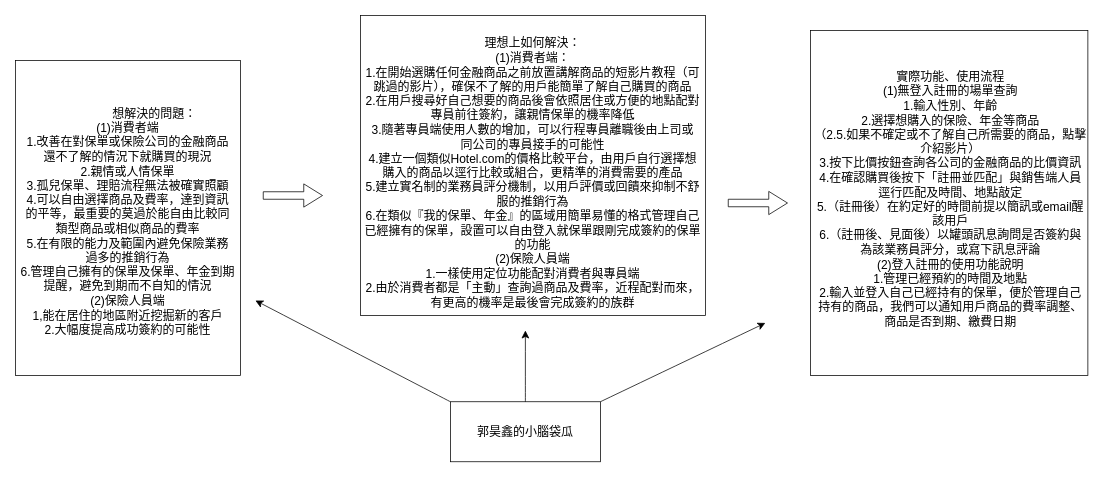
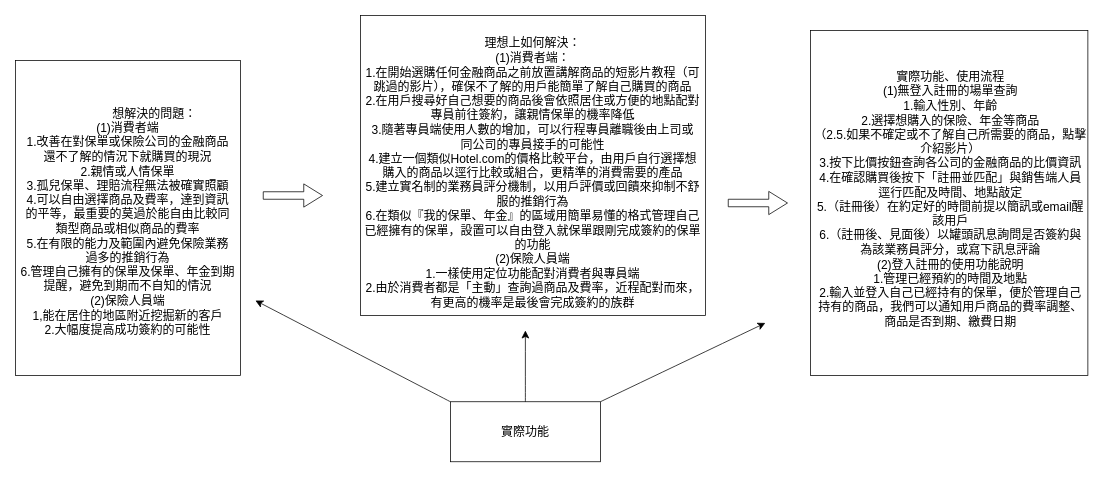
(525, 432) -> (525, 432)
